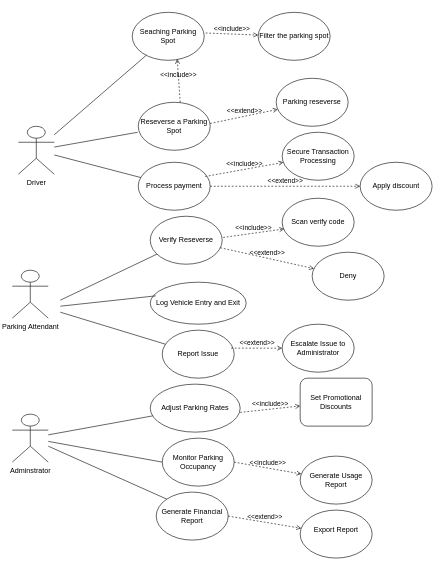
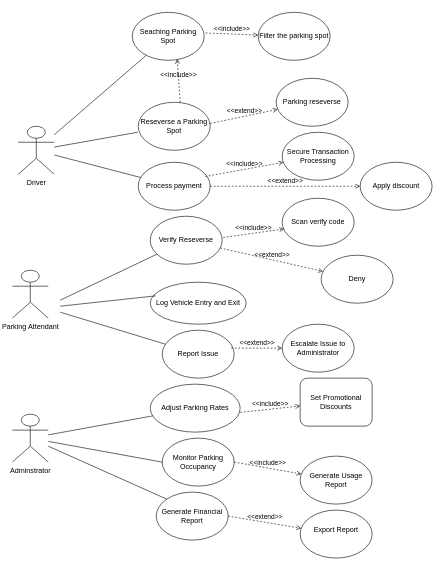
(348, 276) -> (357, 279)
